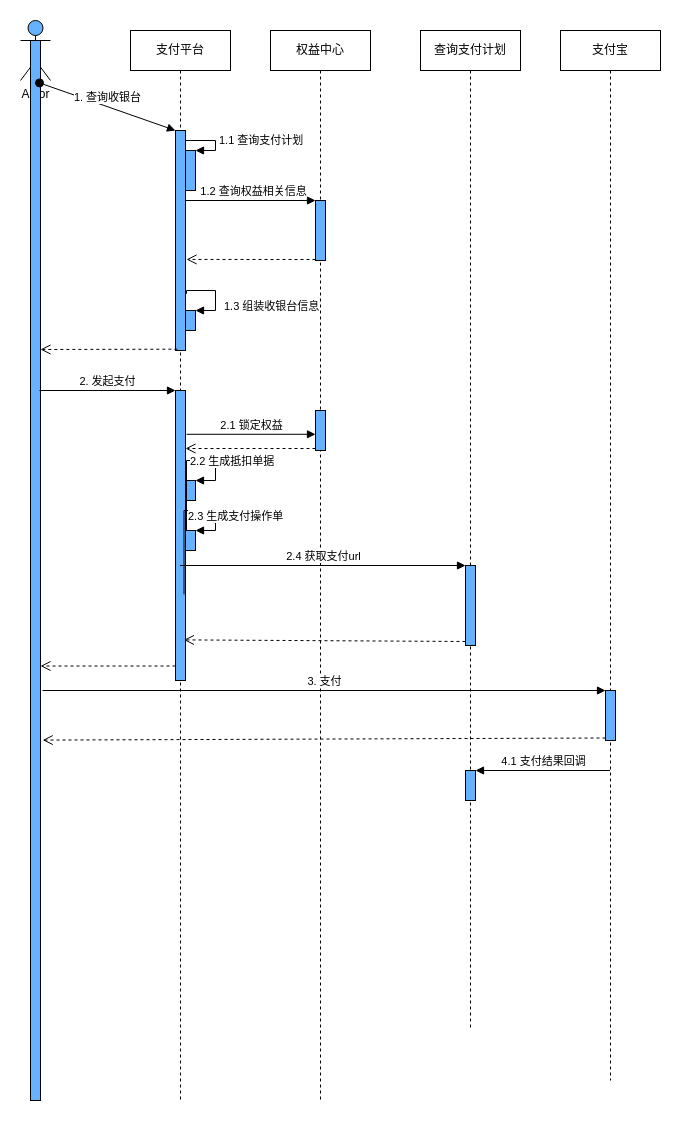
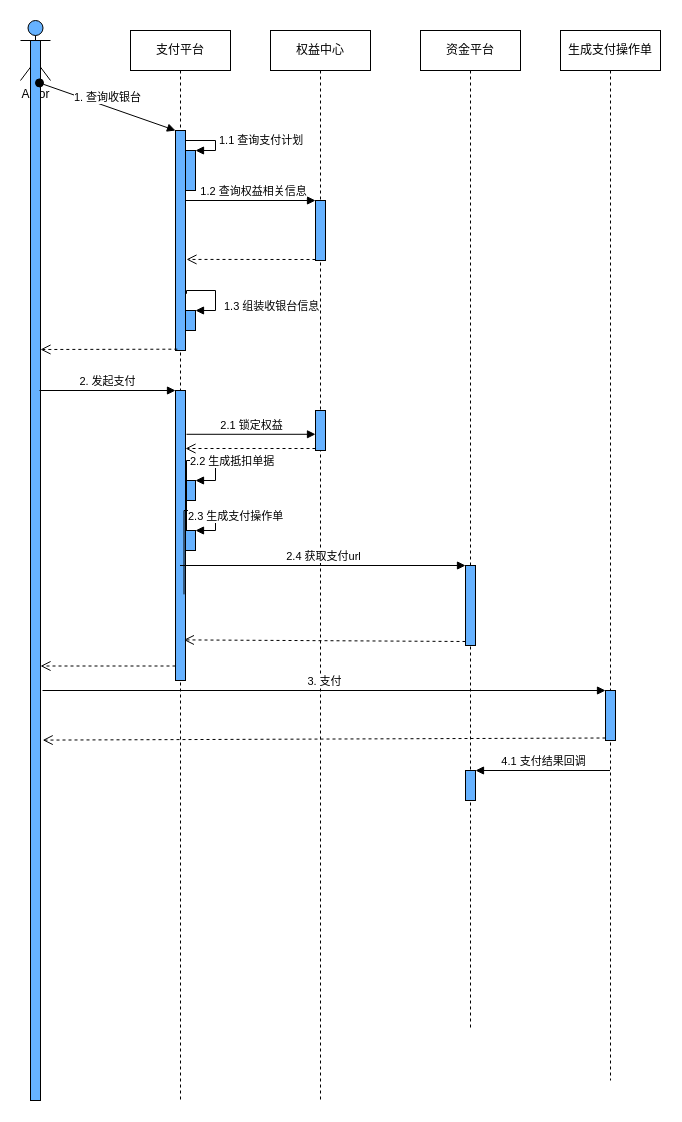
(471, 51) -> (471, 51)
(611, 51) -> (611, 51)
